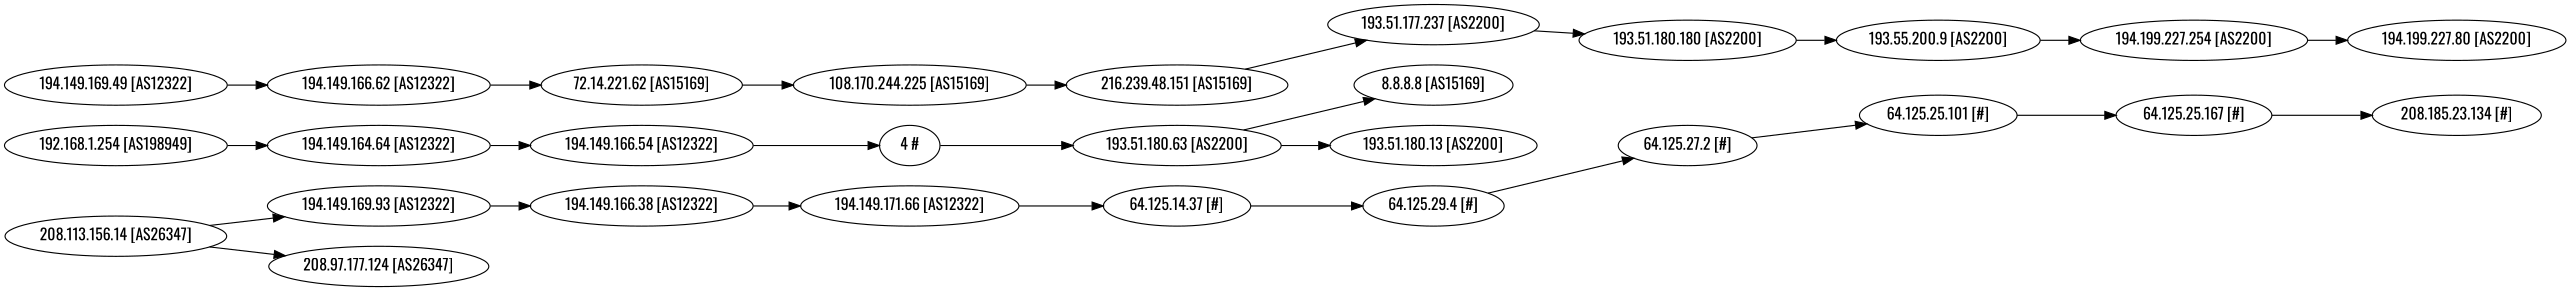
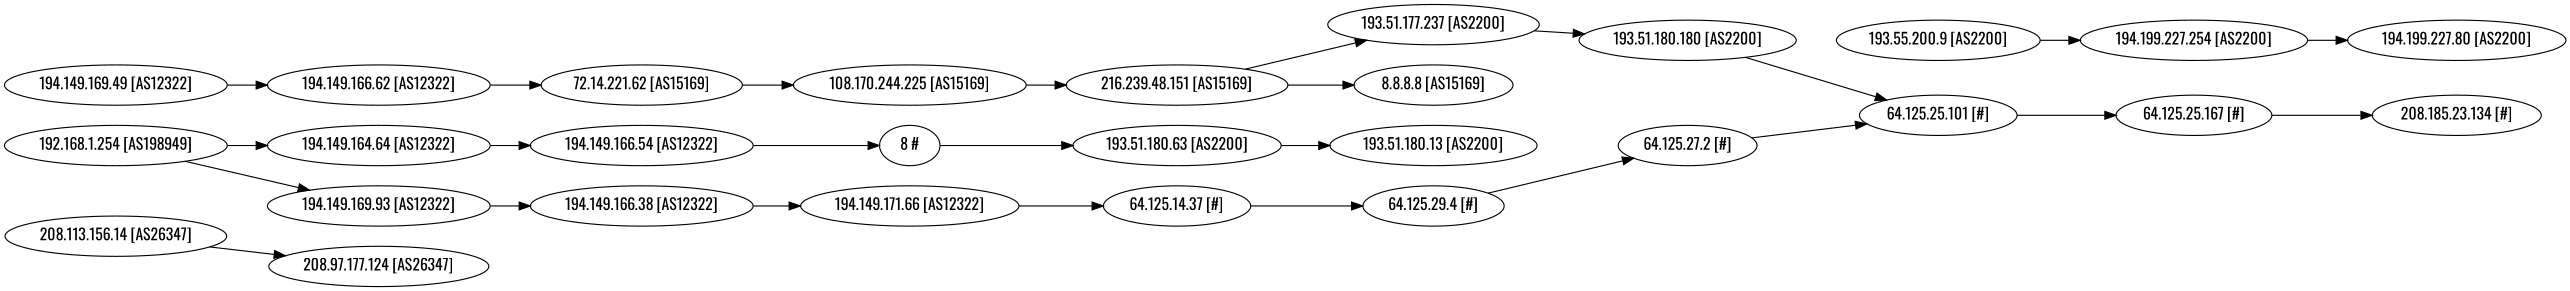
(1810, 40) -> (1811, 77)
(1304, 116) -> (1315, 85)
(910, 146) -> (910, 146)
(241, 222) -> (242, 174)
